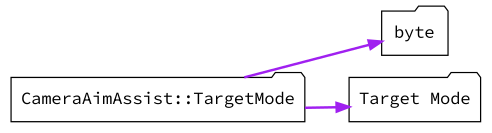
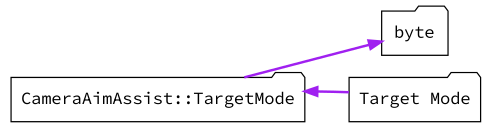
(321, 108) -> (333, 92)
